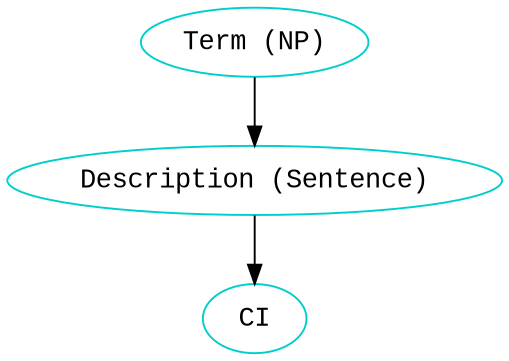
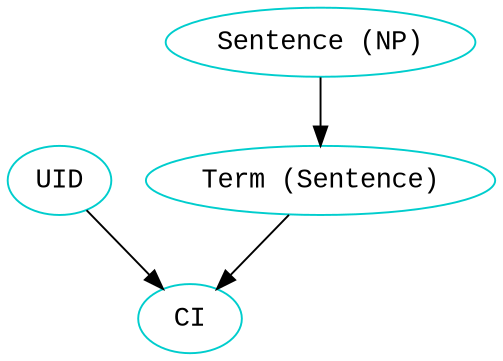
(255, 42) -> (321, 42)
none -> (60, 180)
(255, 180) -> (321, 180)
